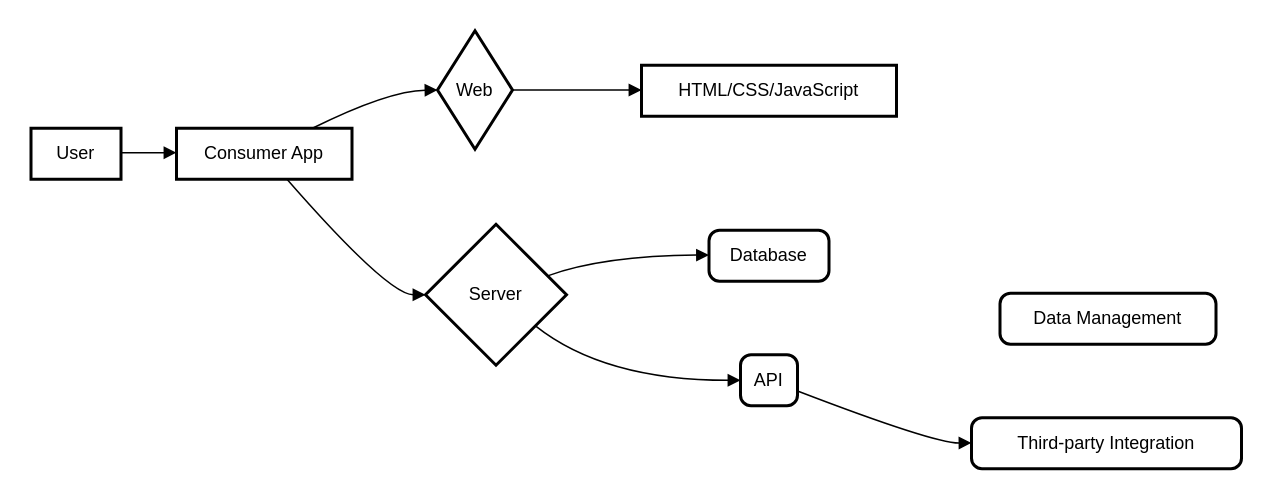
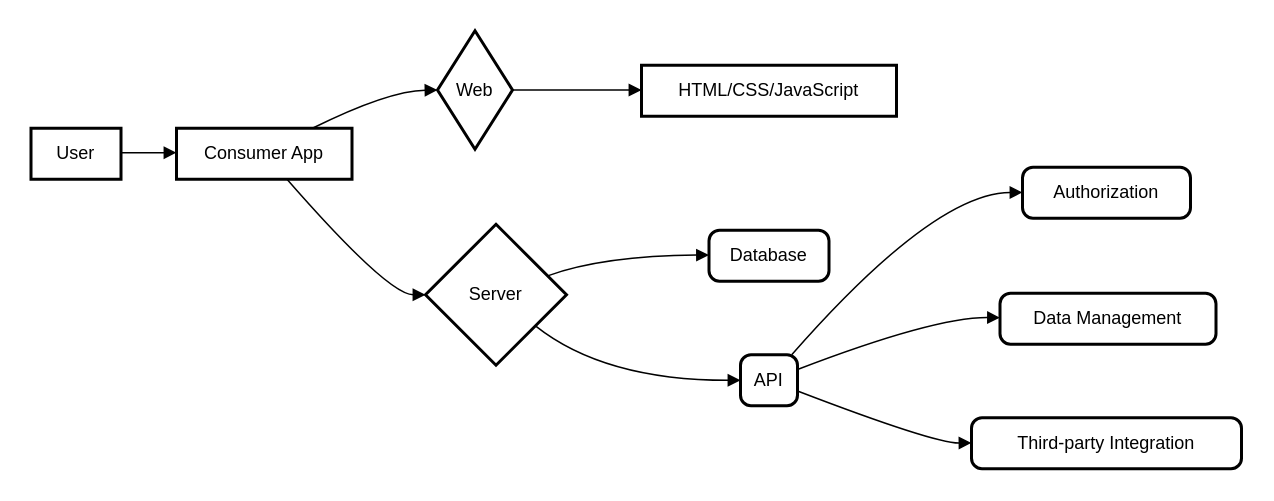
none -> (1106, 193)
none -> (889, 256)
none -> (889, 337)
